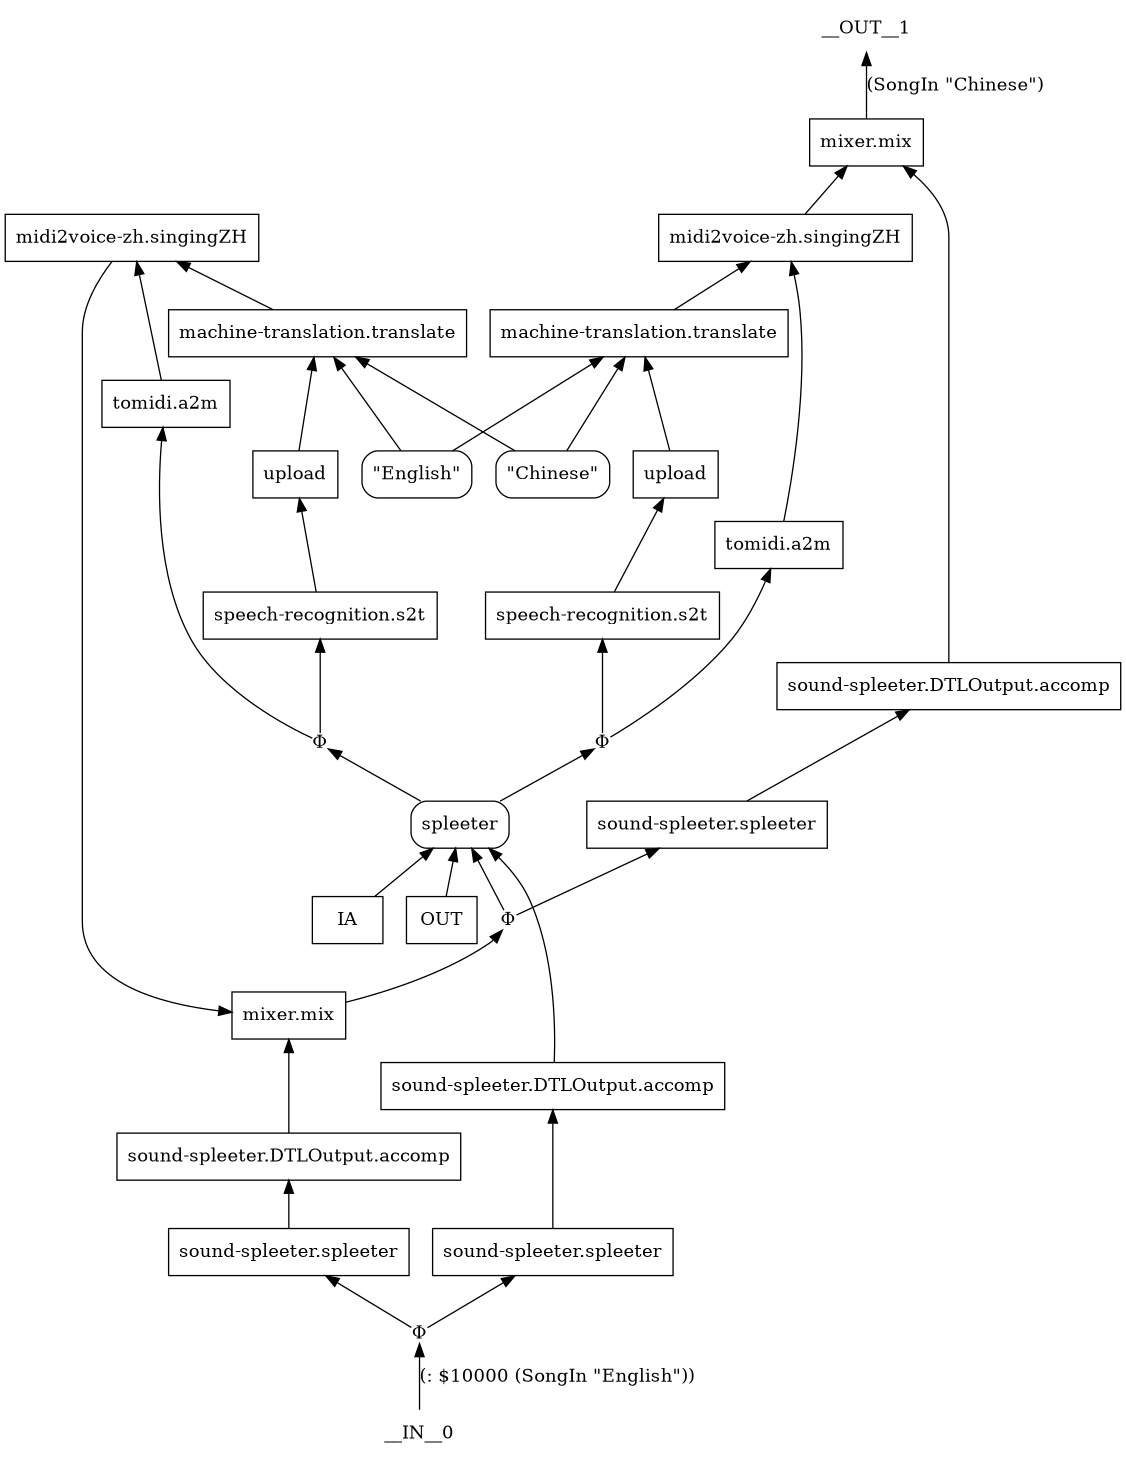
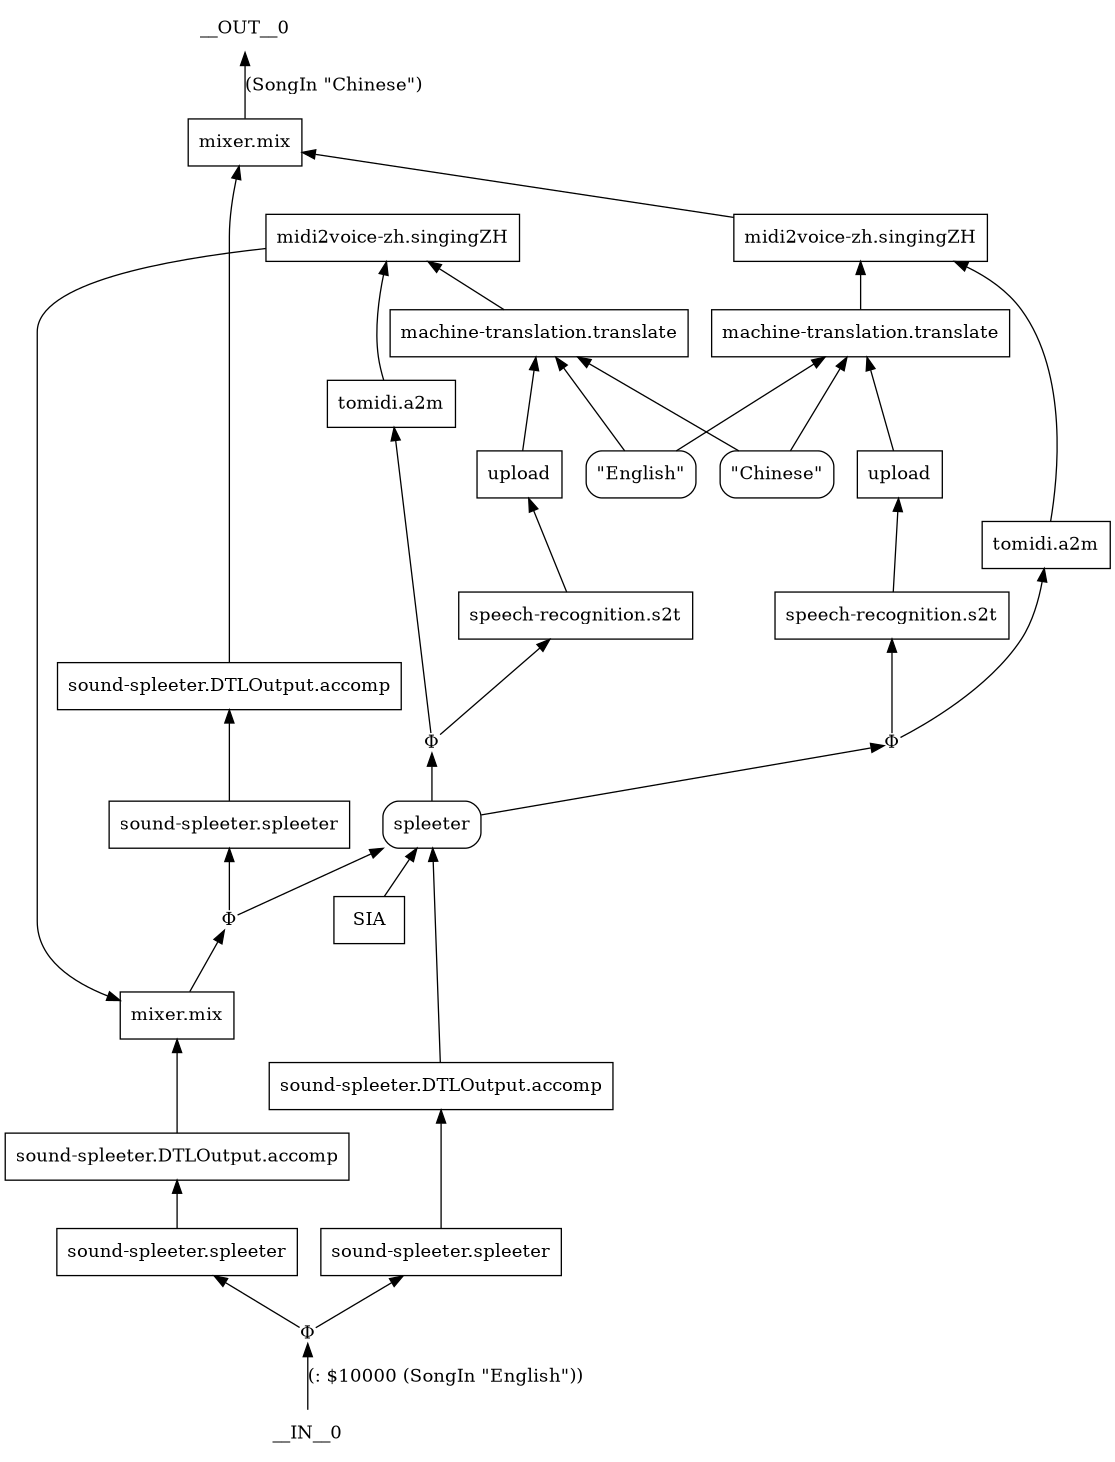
(867, 29) -> (245, 29)
(348, 920) -> none
(442, 920) -> (369, 920)
